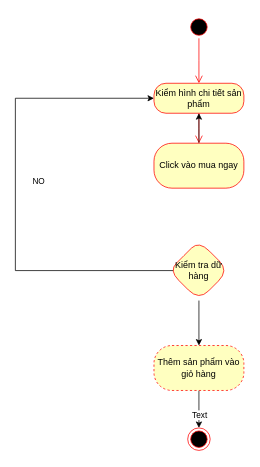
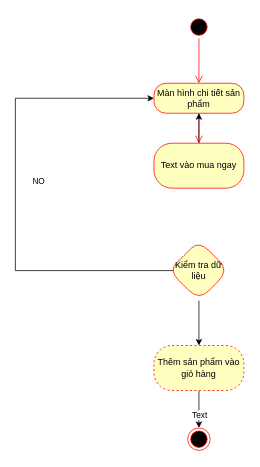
(199, 98) -> (199, 98)
(199, 165) -> (199, 165)
(199, 270) -> (199, 270)
